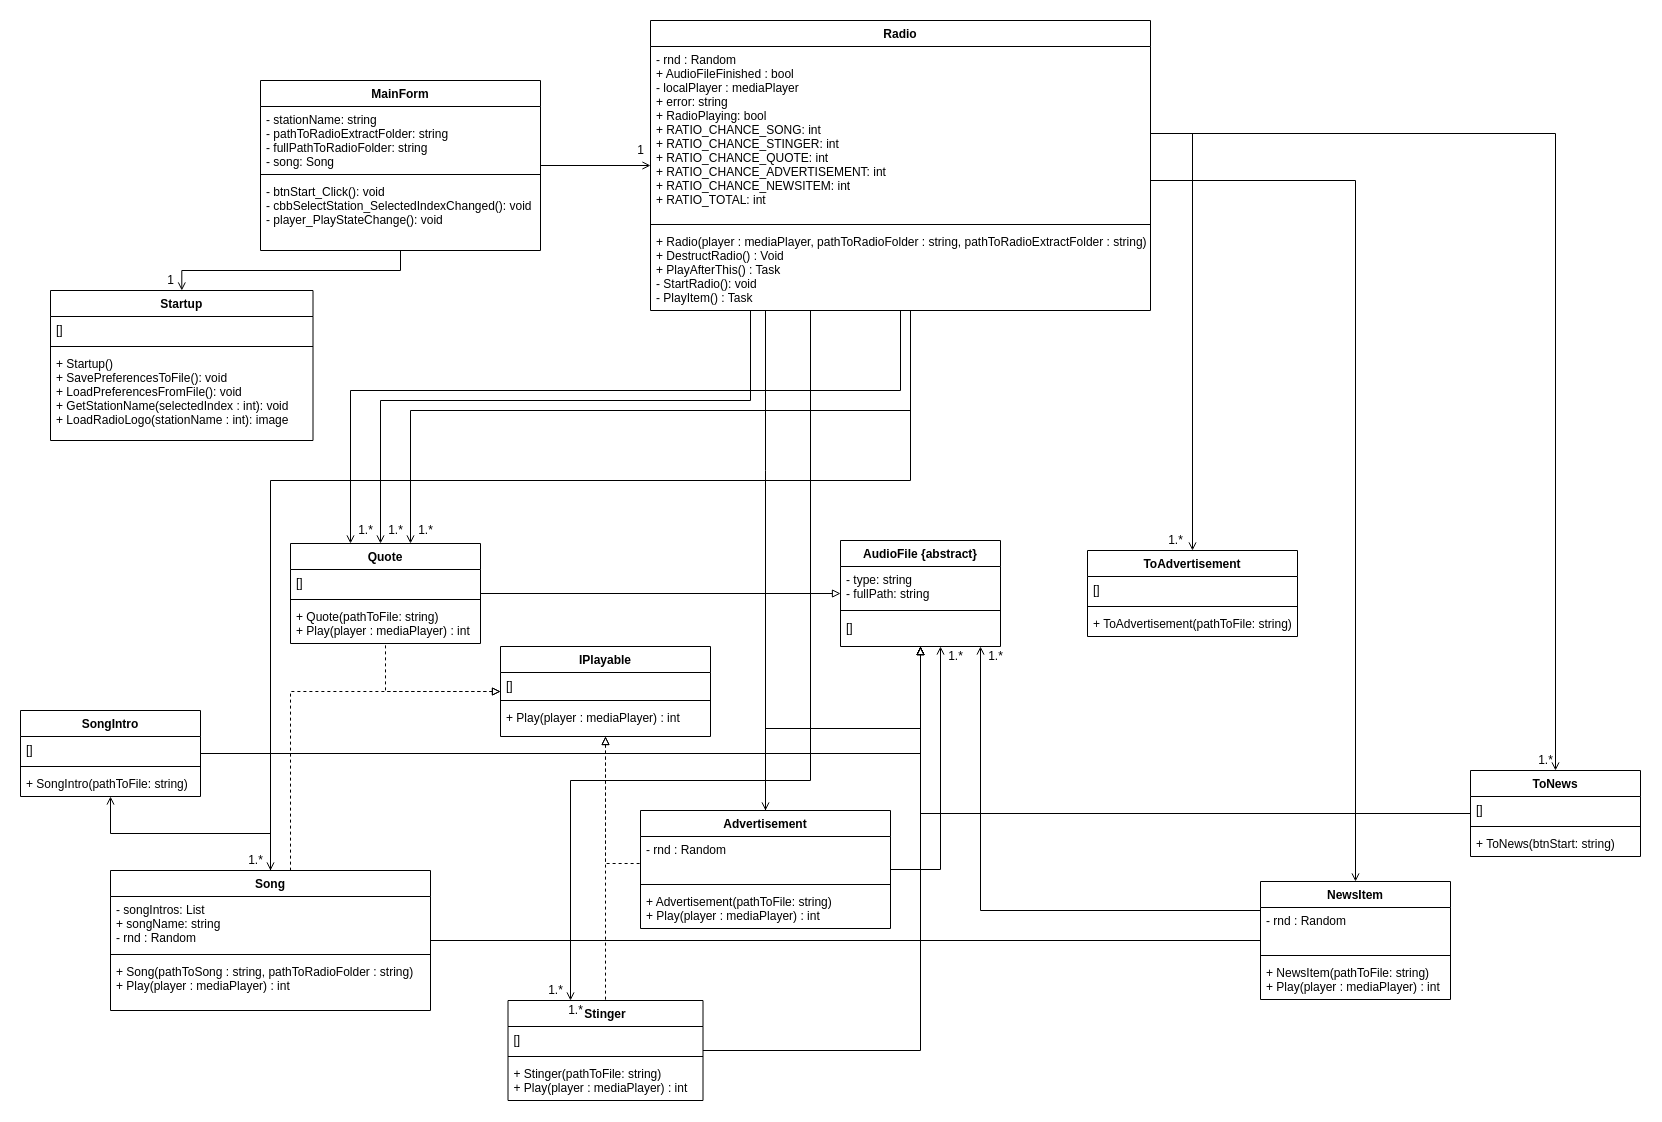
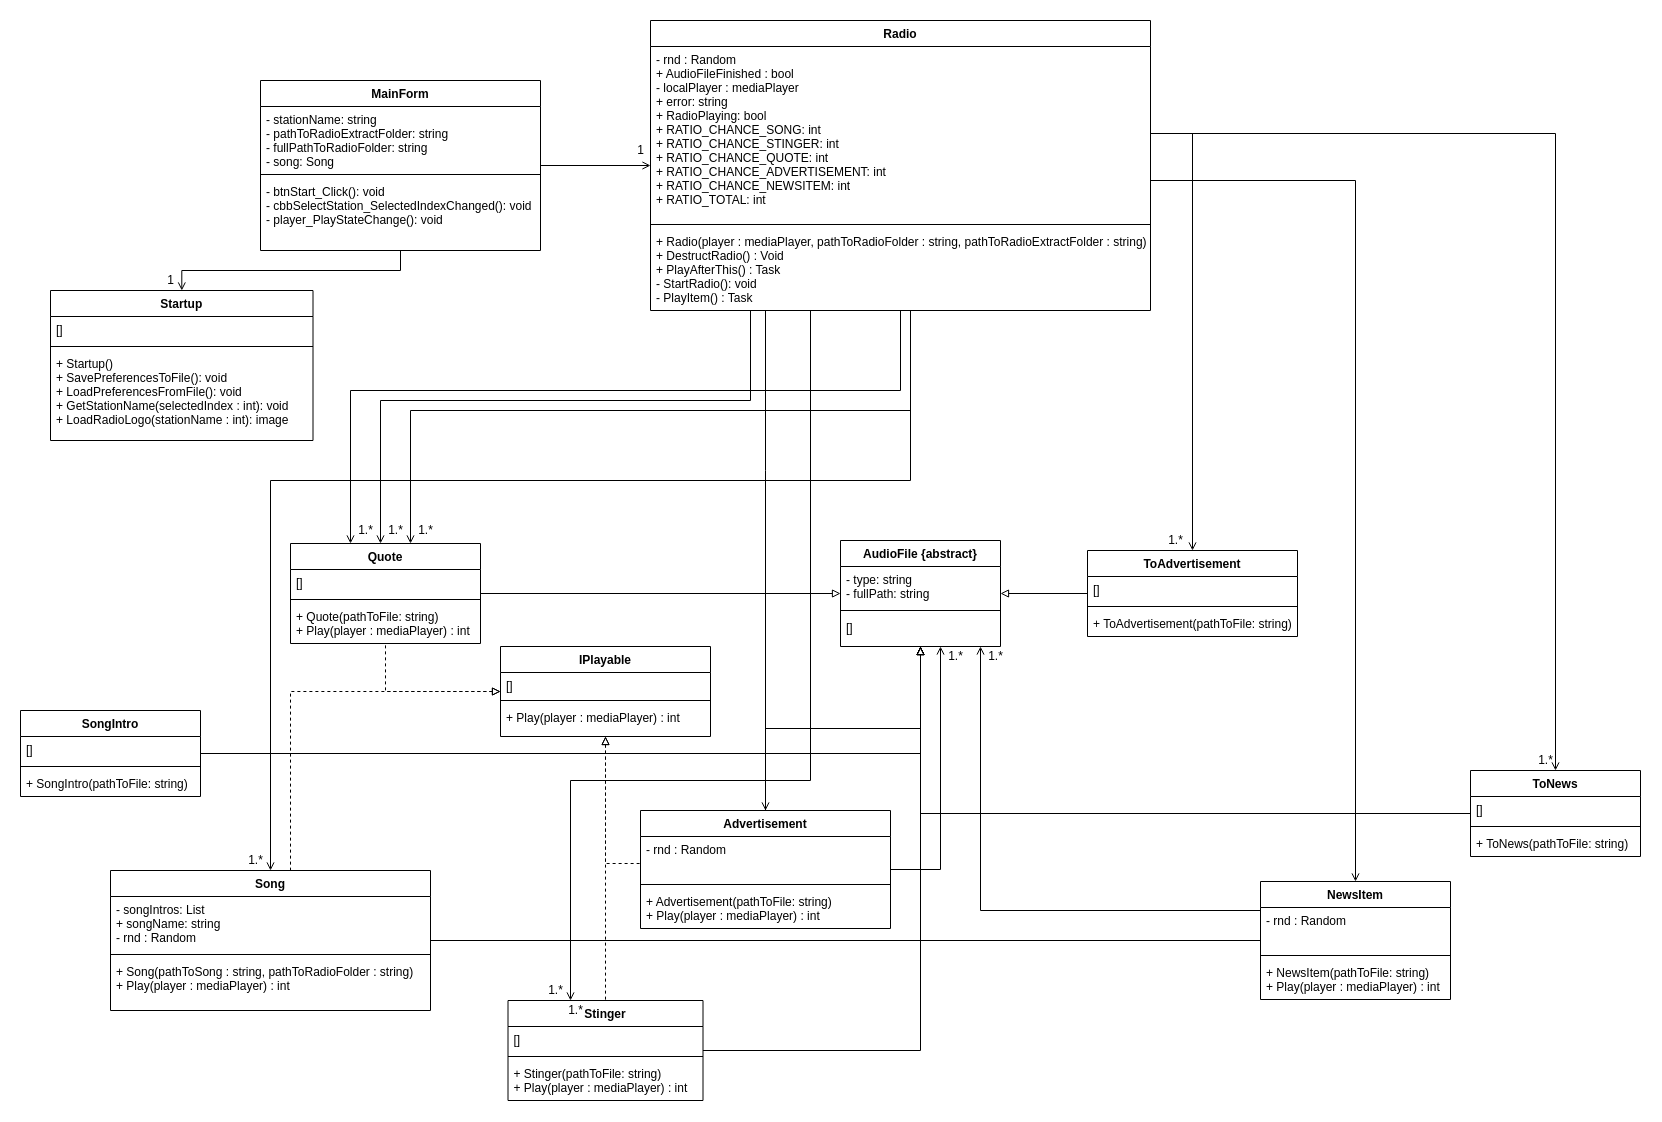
none -> (1047, 594)
(173, 834) -> none
(1557, 844) -> (1561, 844)
